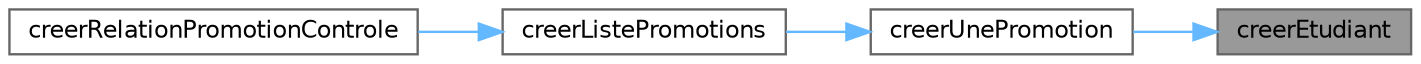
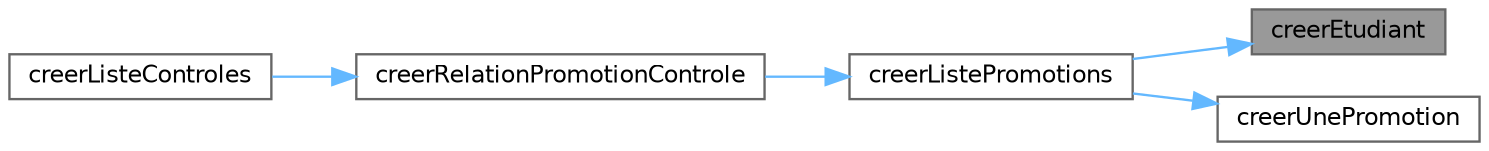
(1163, 32) -> (1180, 53)
none -> (140, 77)
